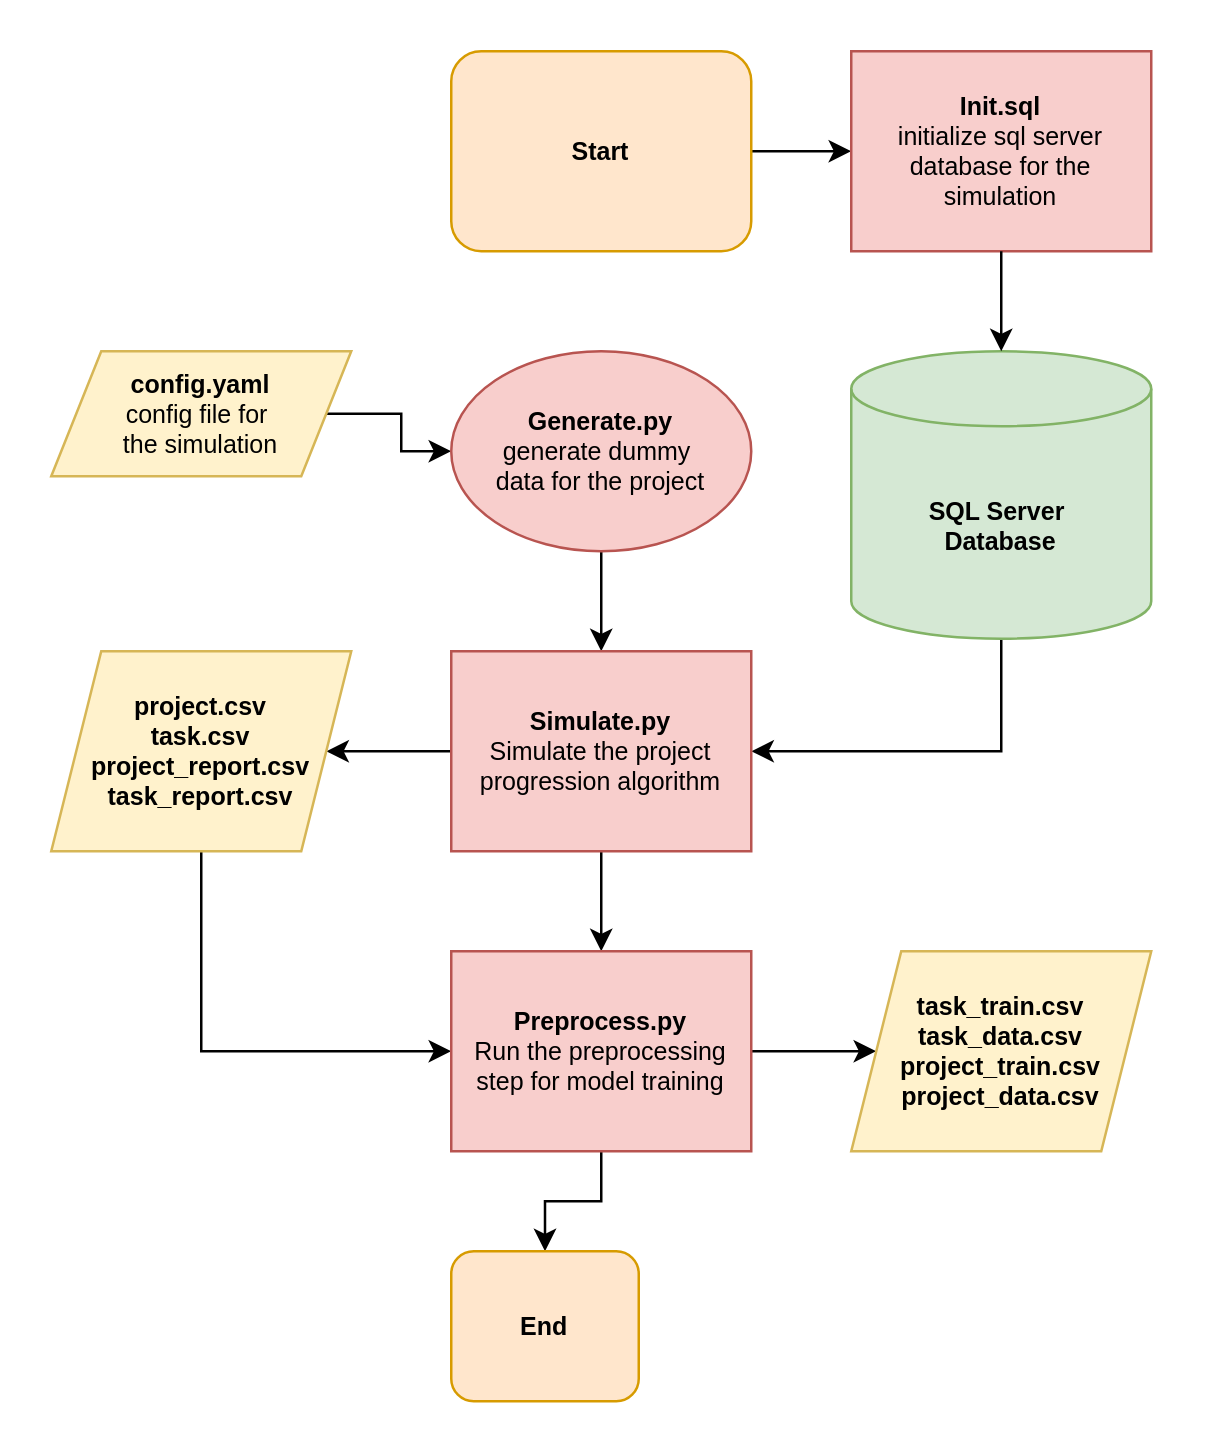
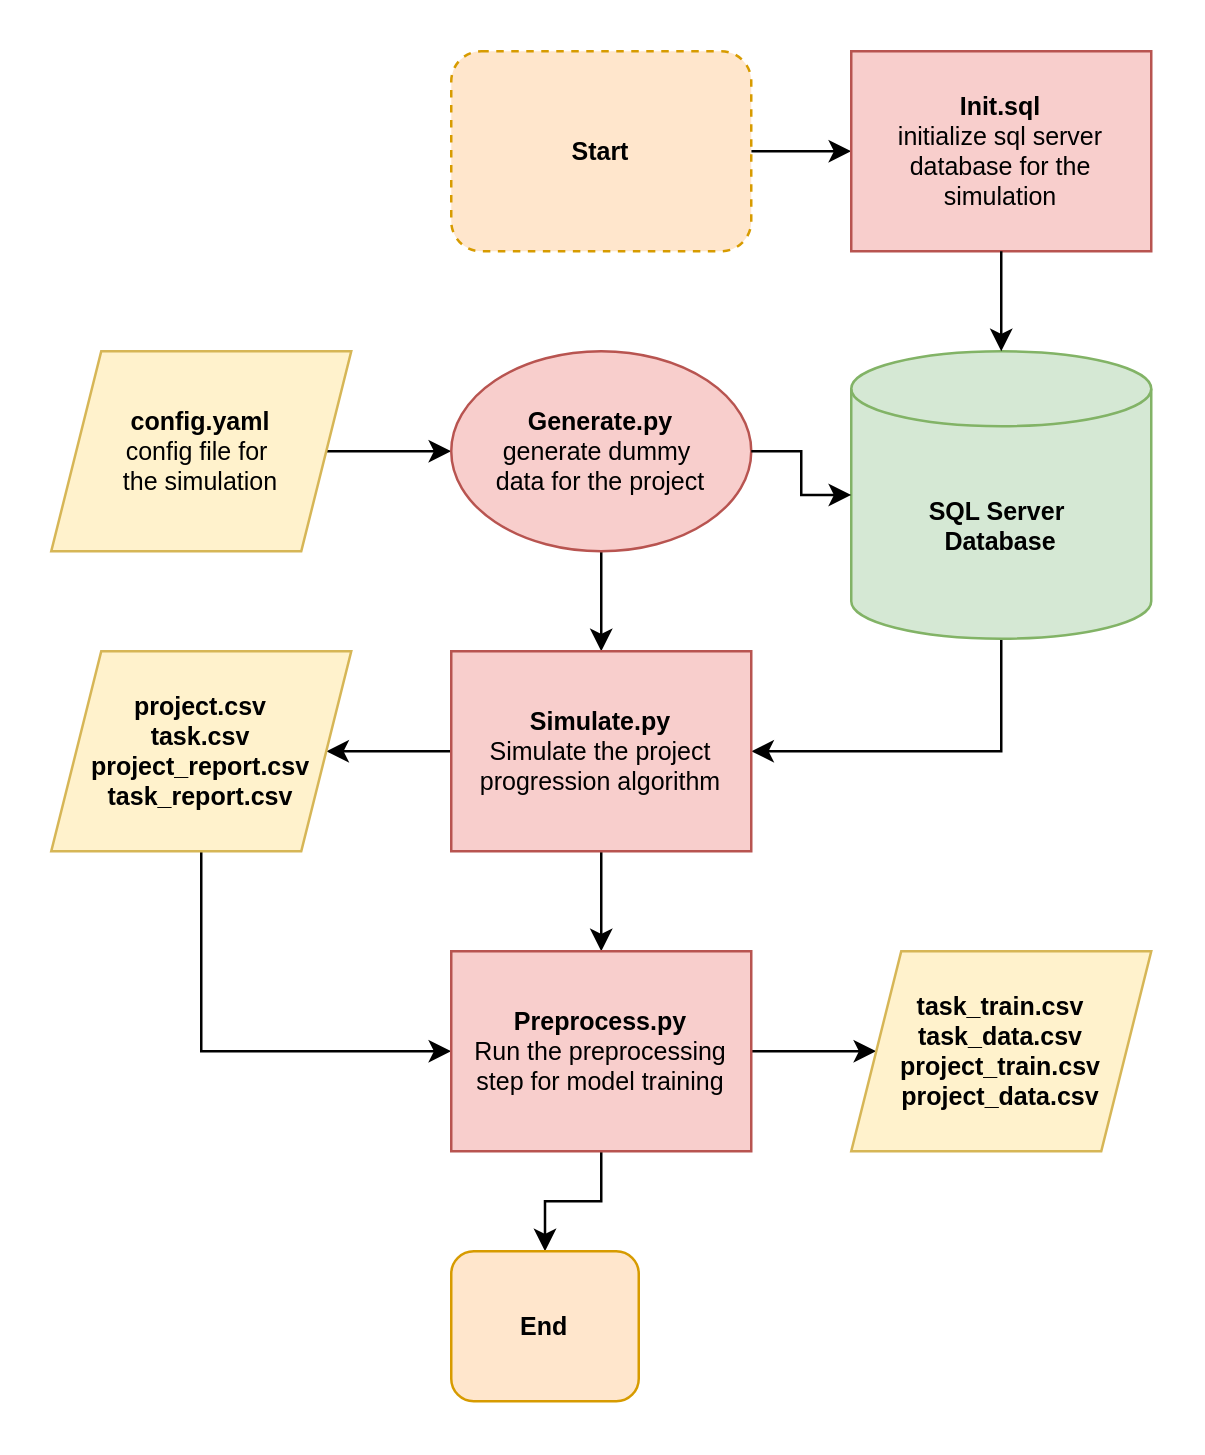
(601, 151) -> (601, 151)
(201, 414) -> (201, 451)
none -> (801, 464)
